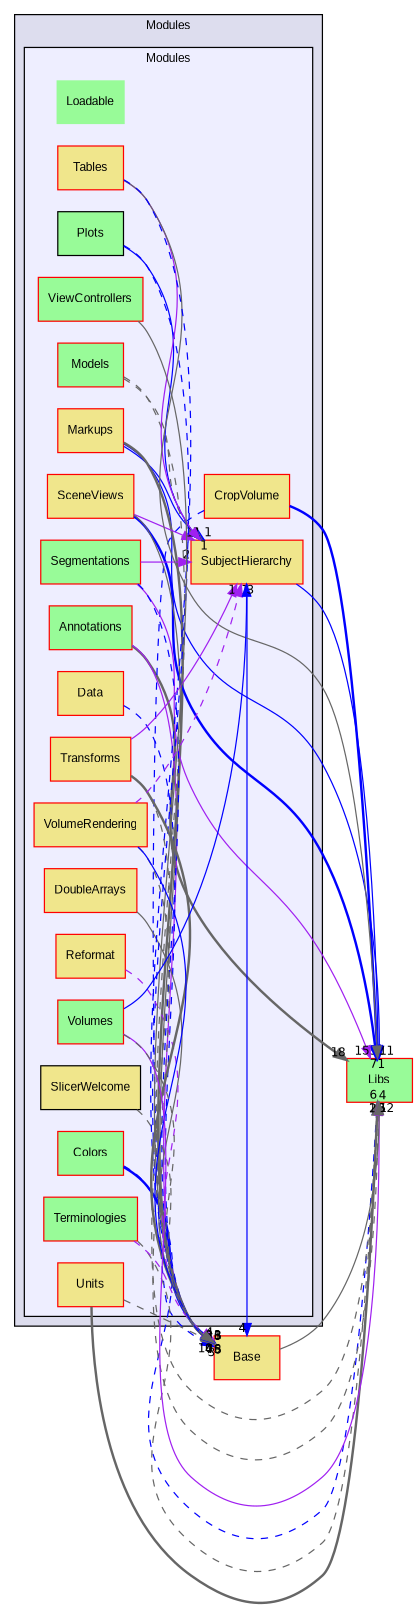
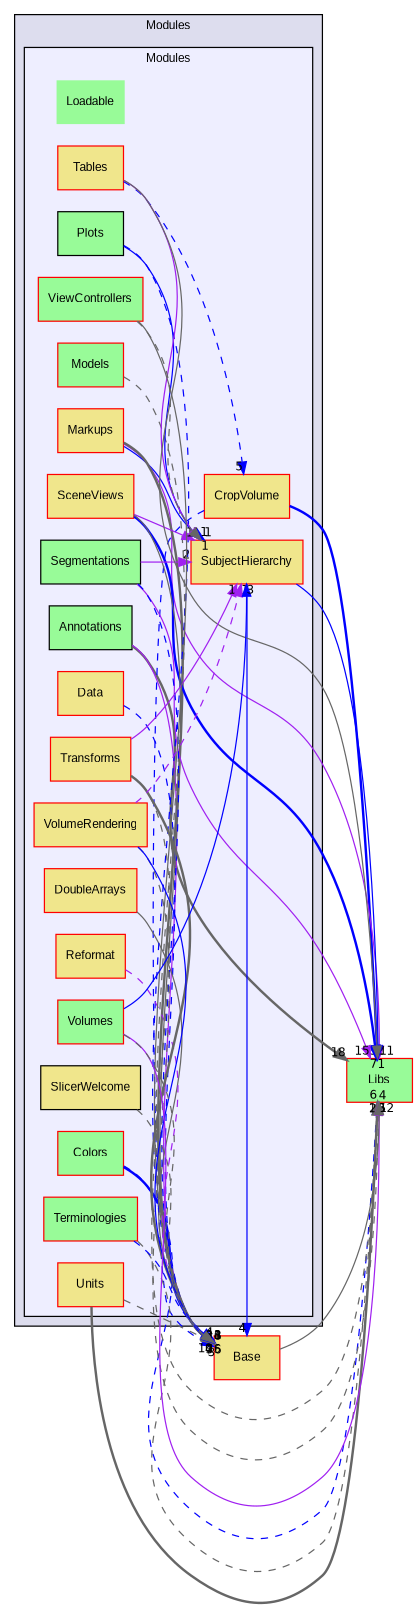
(168, 450) -> (170, 424)
(91, 562) -> (91, 562)
(91, 628) -> (91, 628)
(287, 723) -> (287, 723)
(172, 755) -> (206, 311)
(169, 1286) -> (169, 1286)
